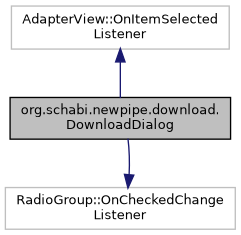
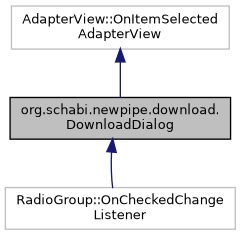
(120, 28) -> (120, 28)
(129, 157) -> (111, 170)
